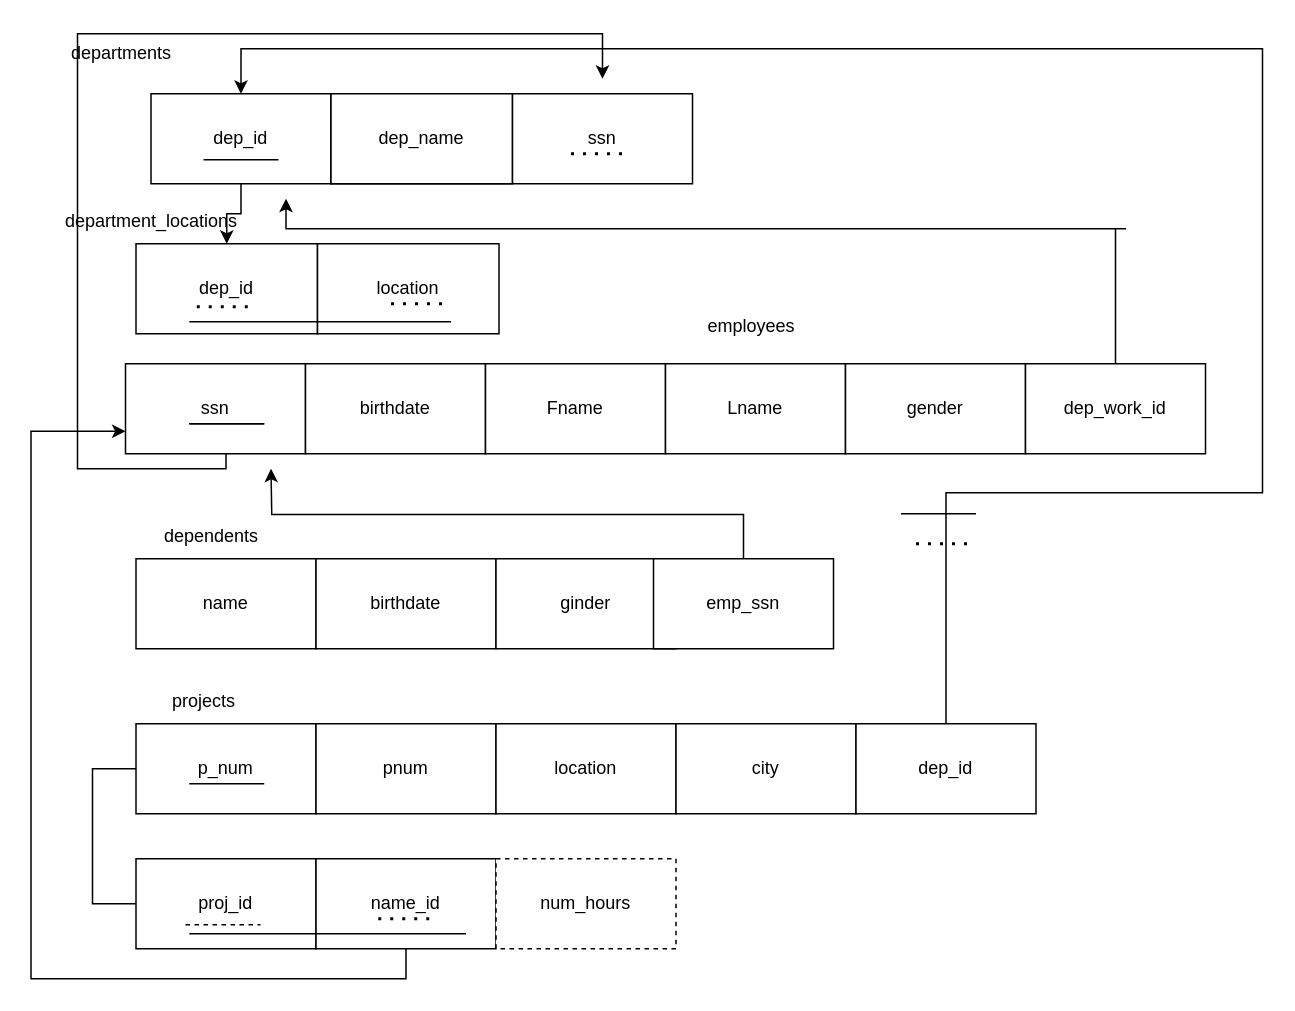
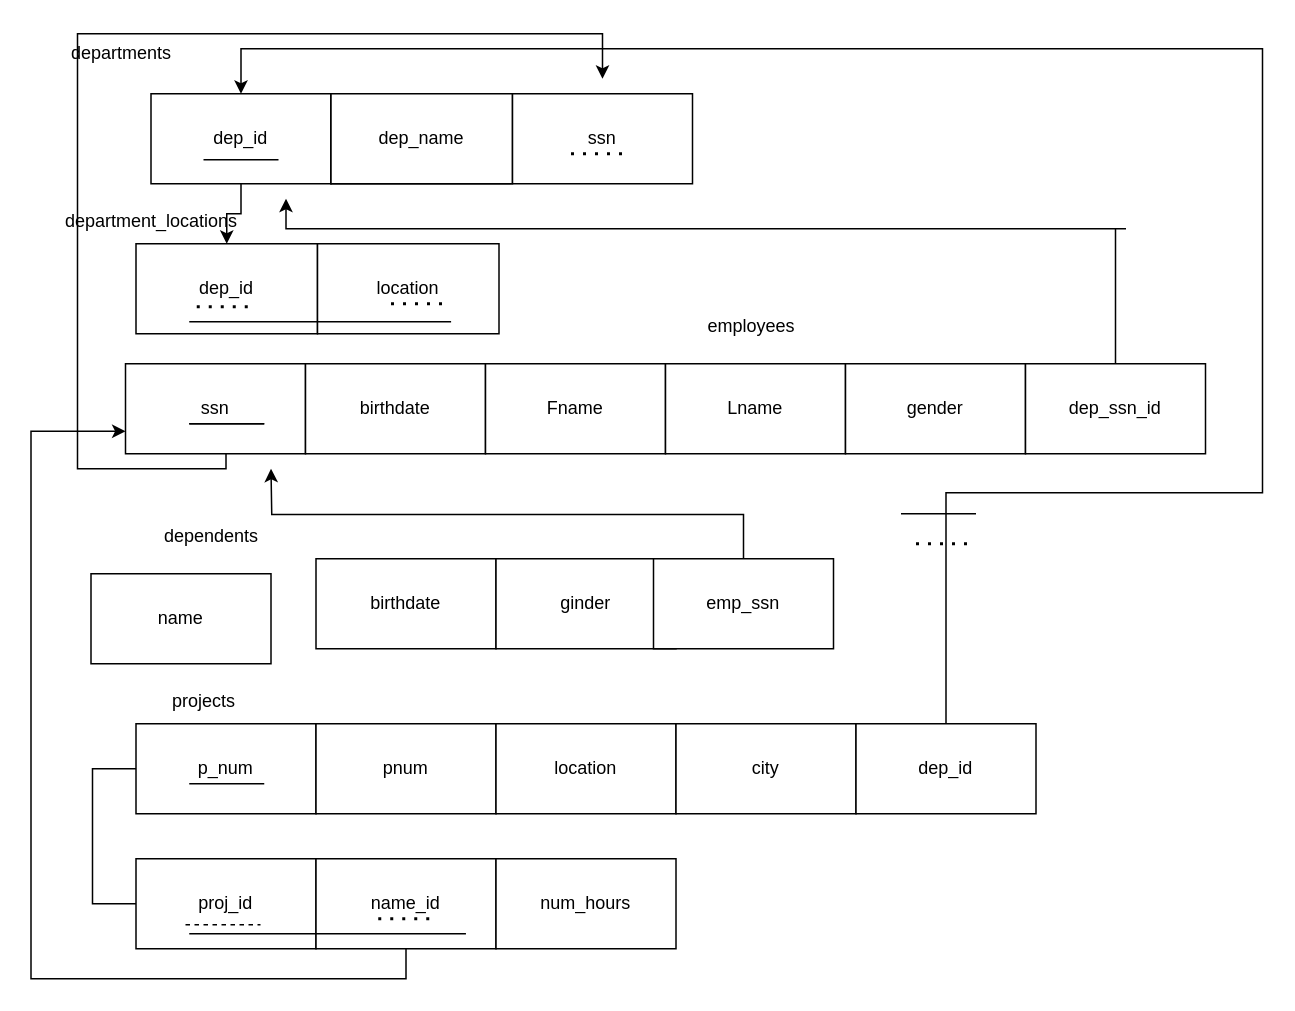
(1115, 409) -> (1115, 409)
(226, 604) -> (181, 619)
(586, 904) -> (586, 904)
